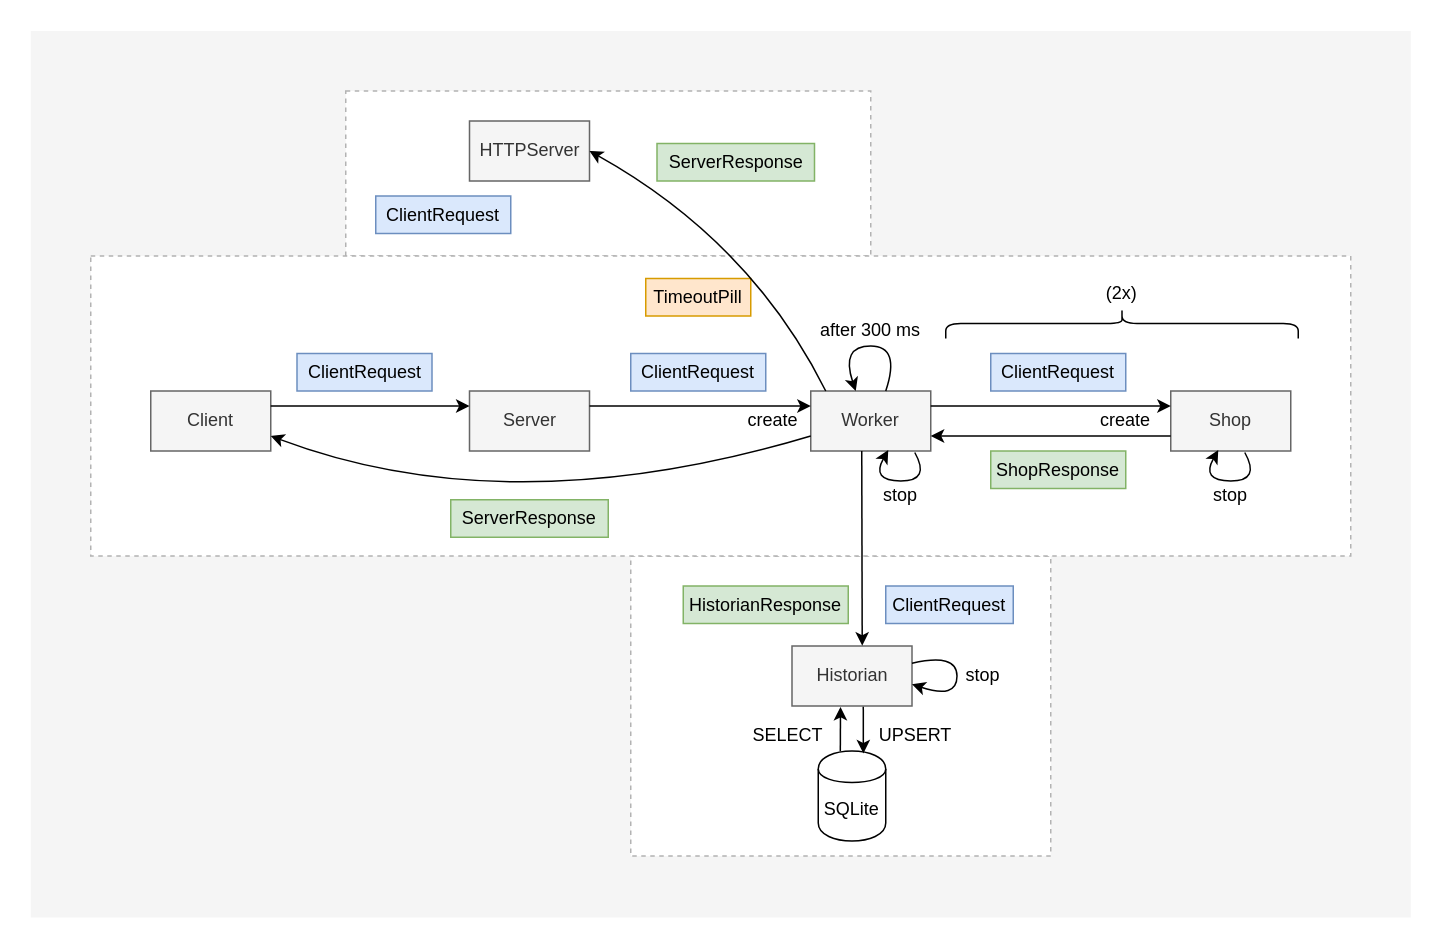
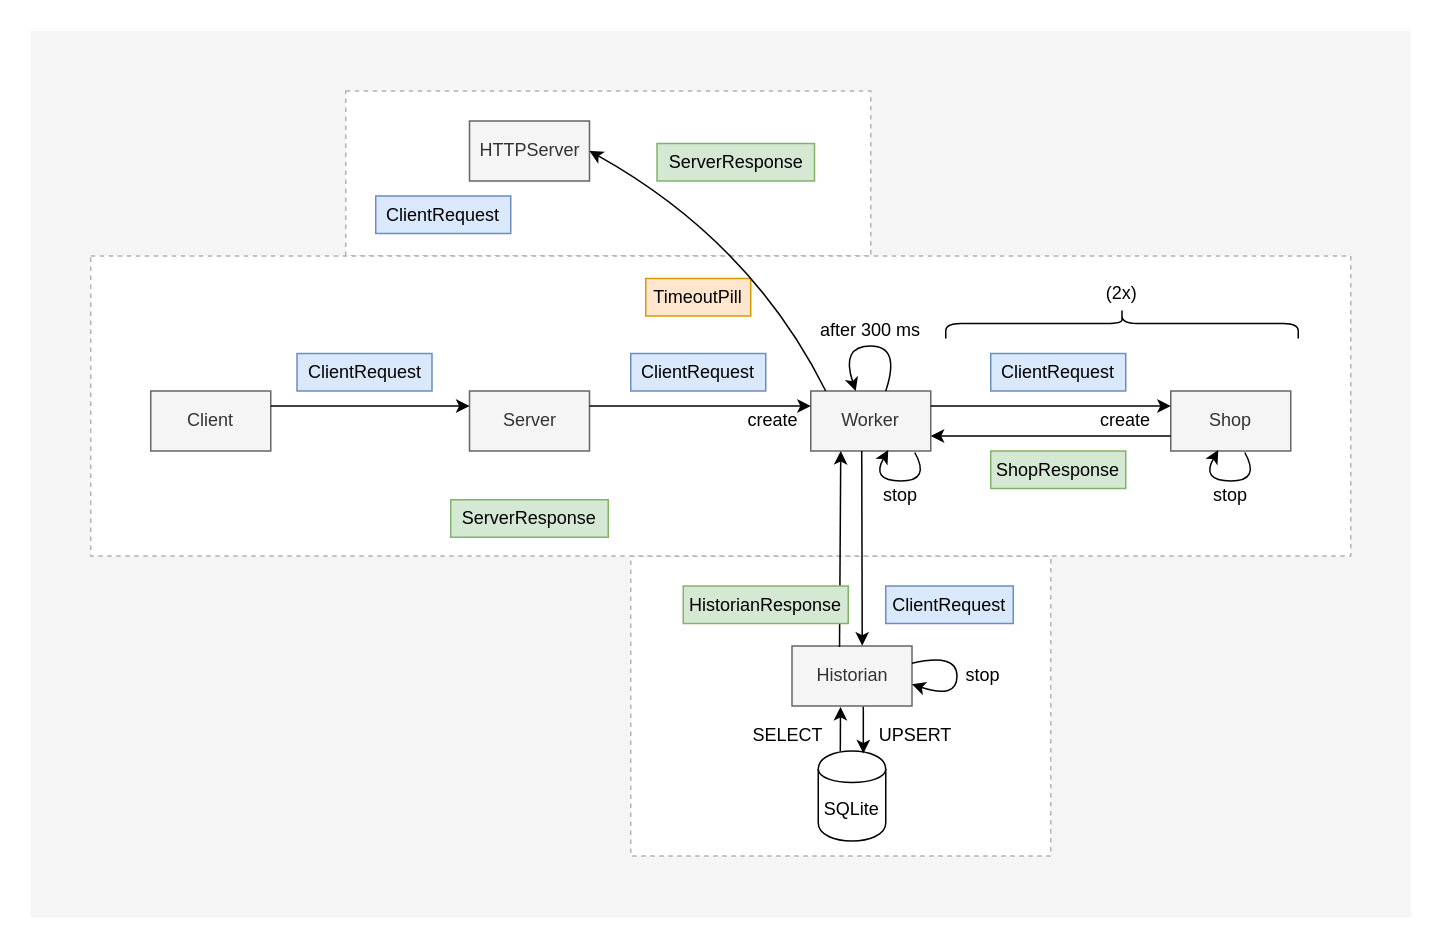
(545, 481) -> none
none -> (840, 523)
